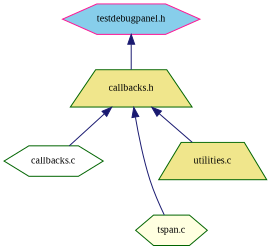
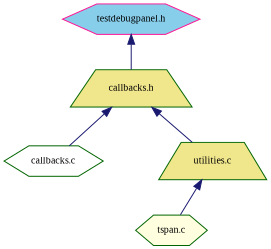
(146, 167) -> (189, 202)
